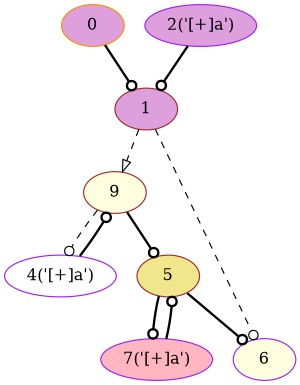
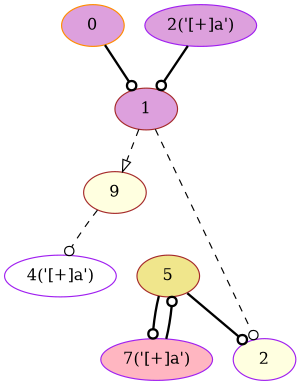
(139, 230) -> none
(92, 239) -> none
(265, 360) -> (265, 360)
